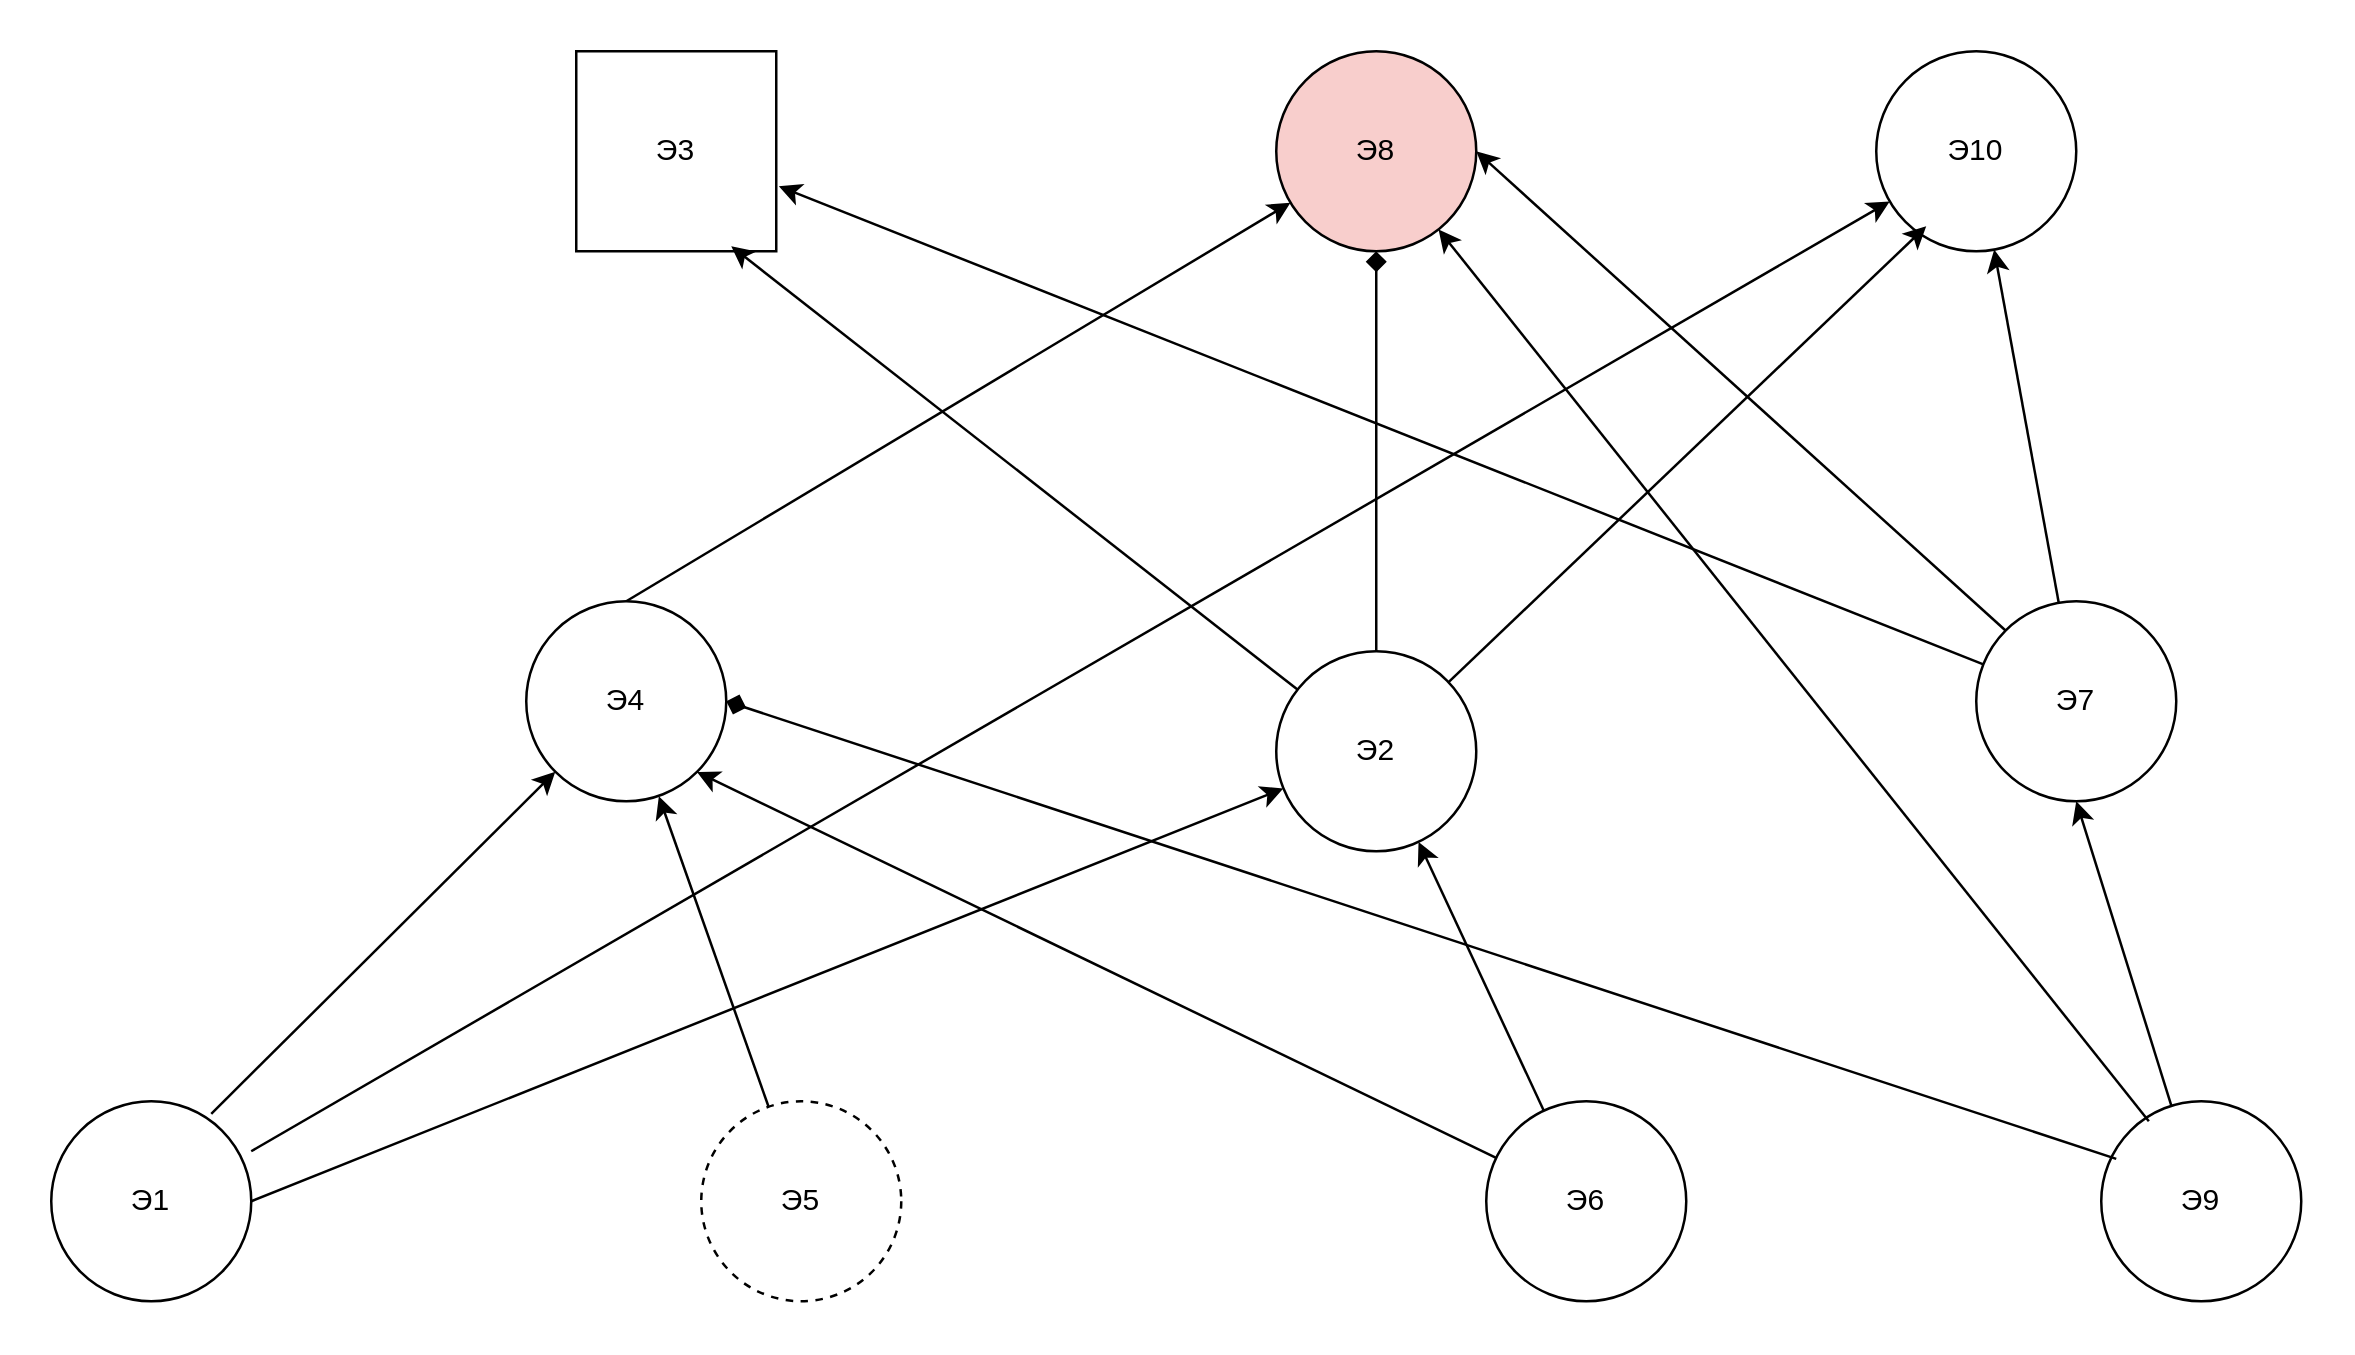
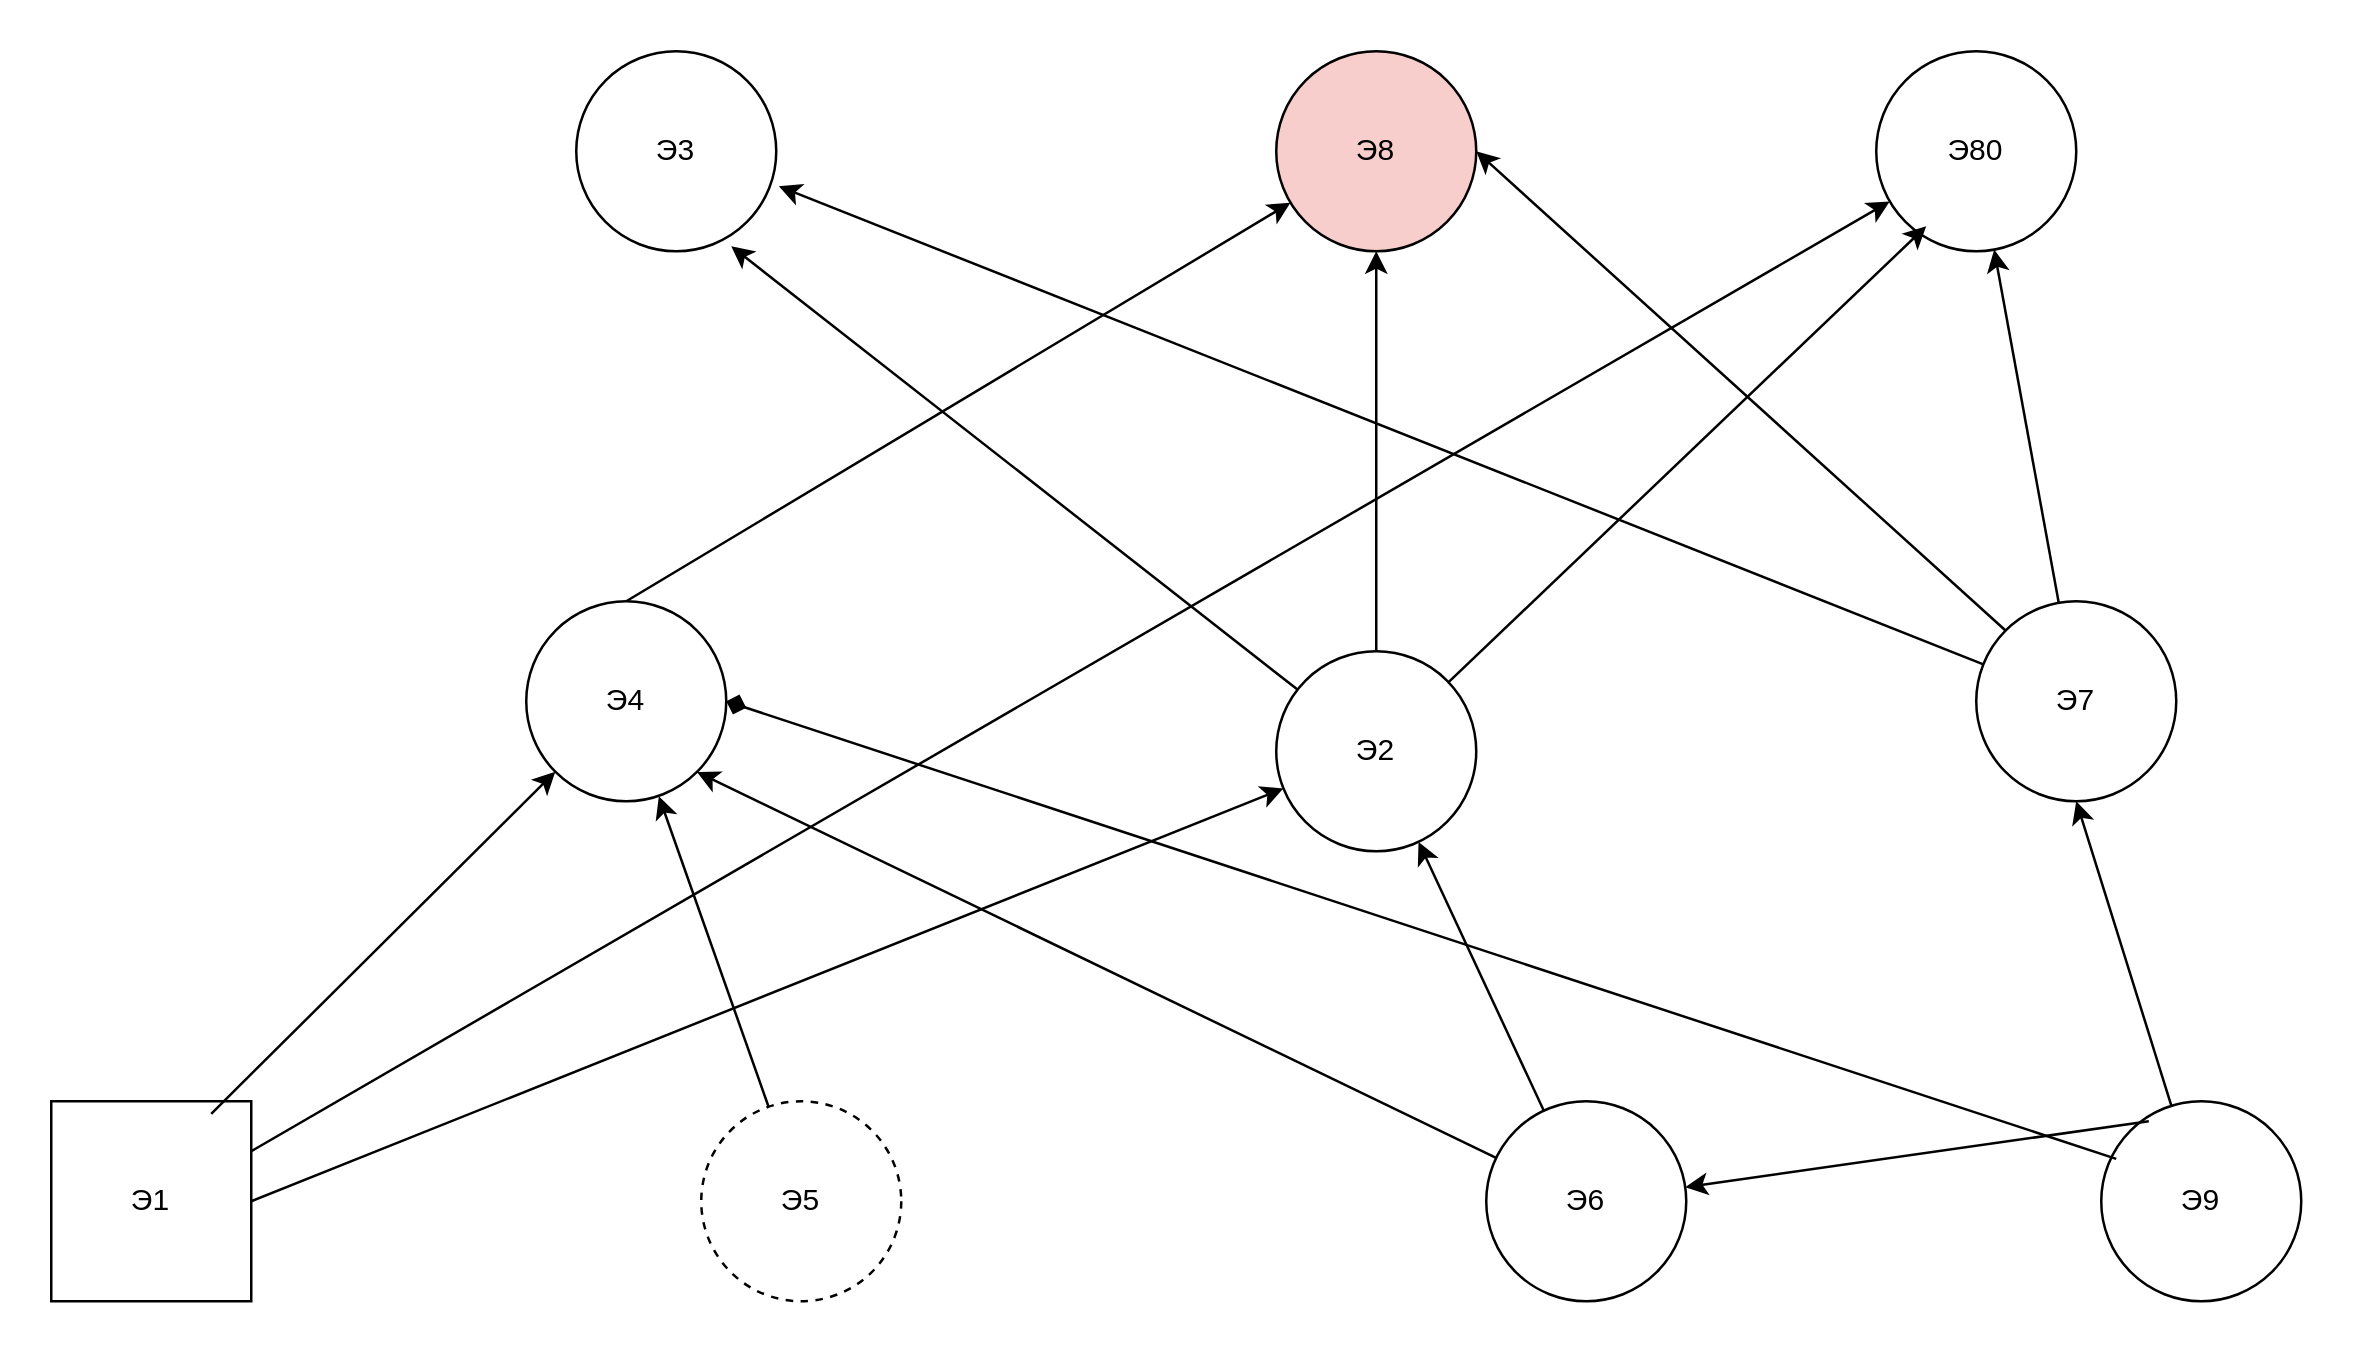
(676, 151) -> (676, 151)
(1976, 151) -> (1976, 151)
(1376, 272) -> (1376, 270)
(1923, 838) -> (1871, 1161)
(151, 1201) -> (151, 1201)
